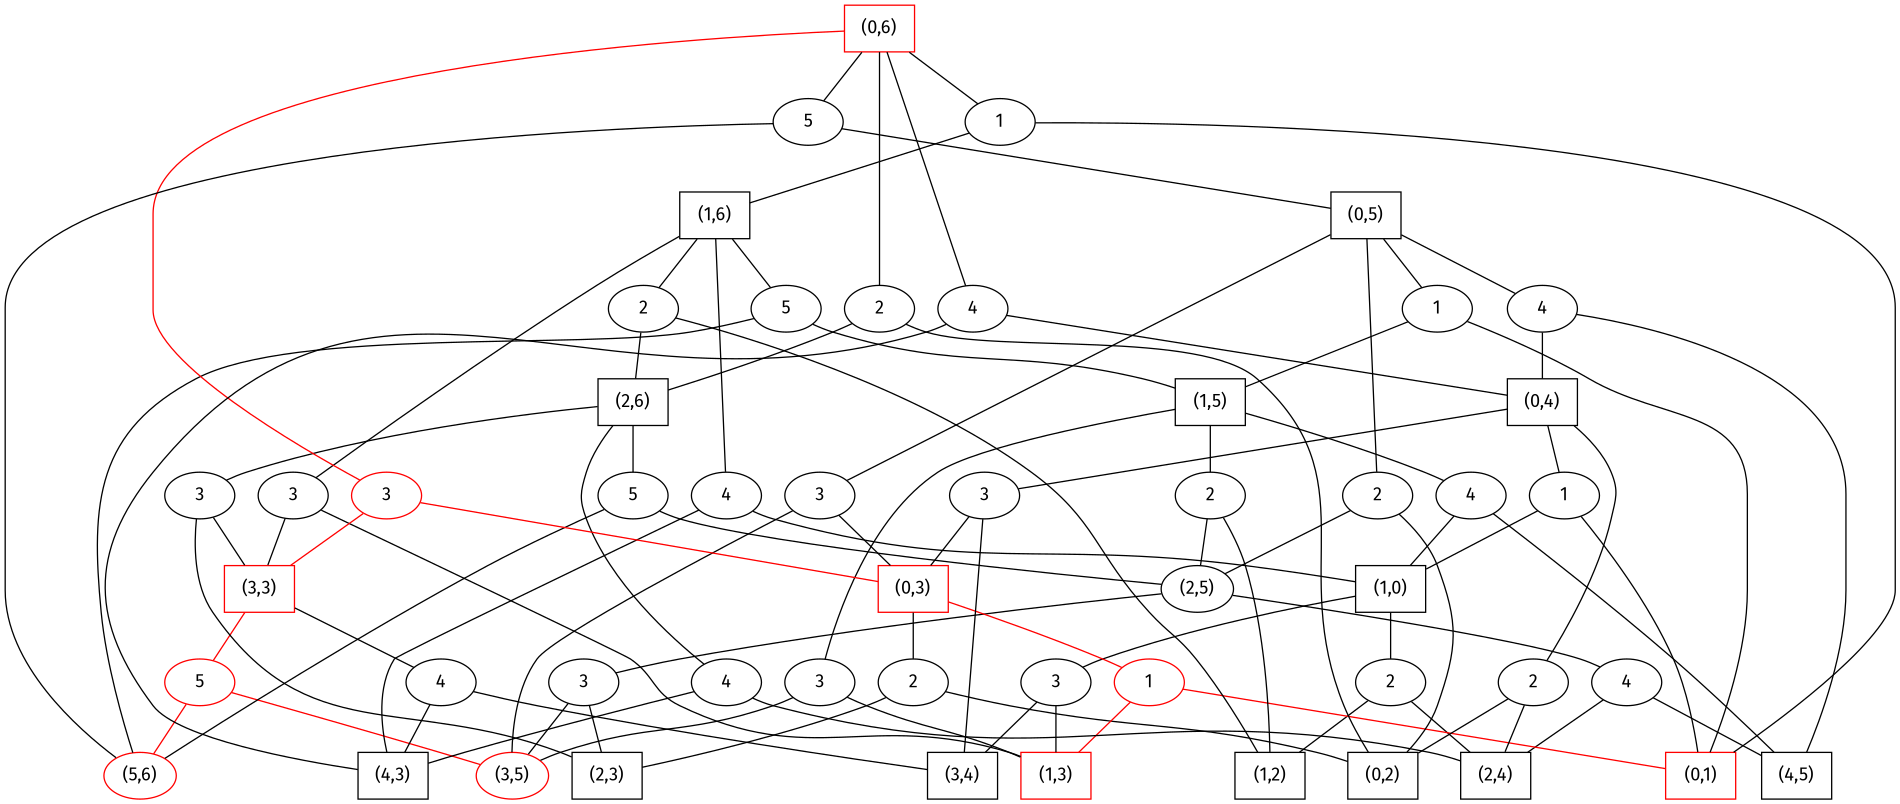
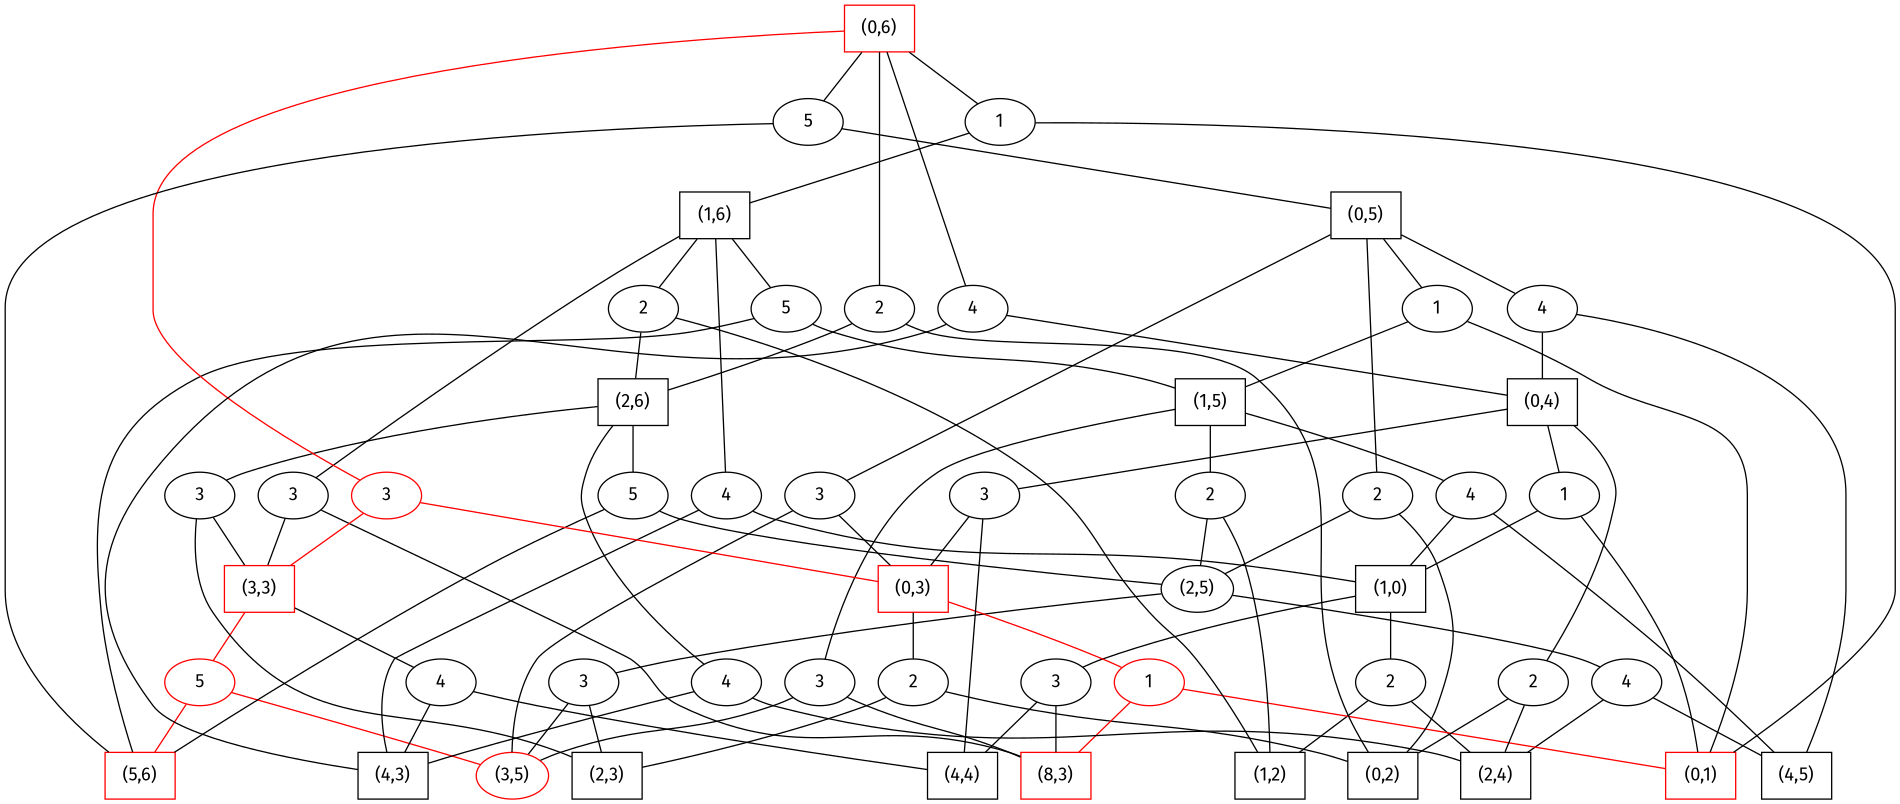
(140, 776) -> (140, 776)
(963, 776) -> (963, 776)
(1056, 776) -> (1056, 776)
